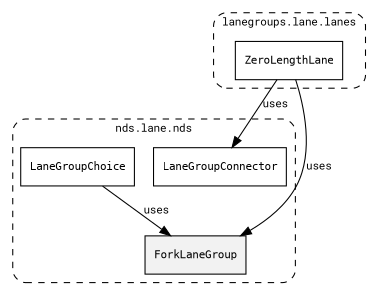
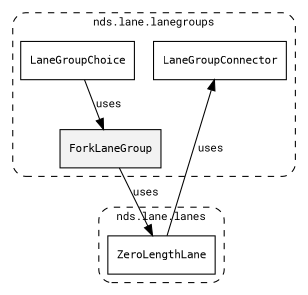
(290, 23) -> (162, 217)
(154, 129) -> (154, 23)
(304, 165) -> (134, 197)
